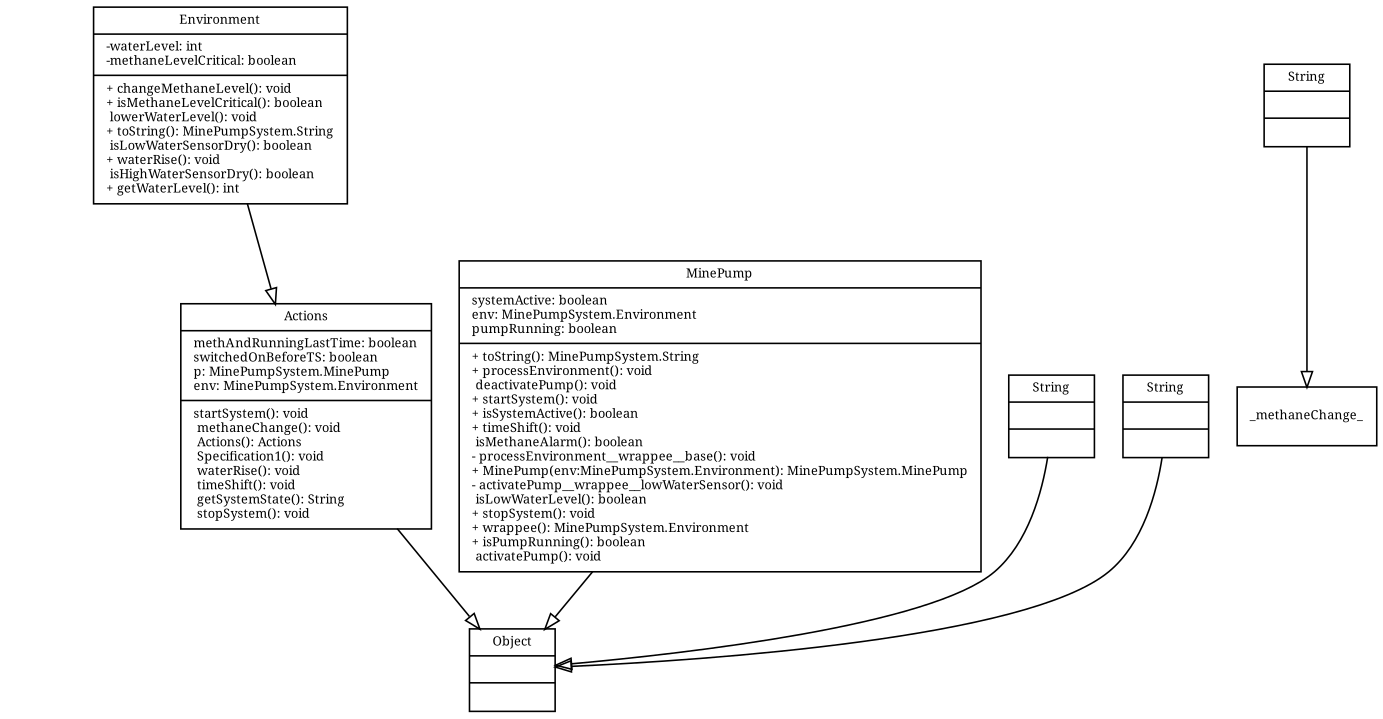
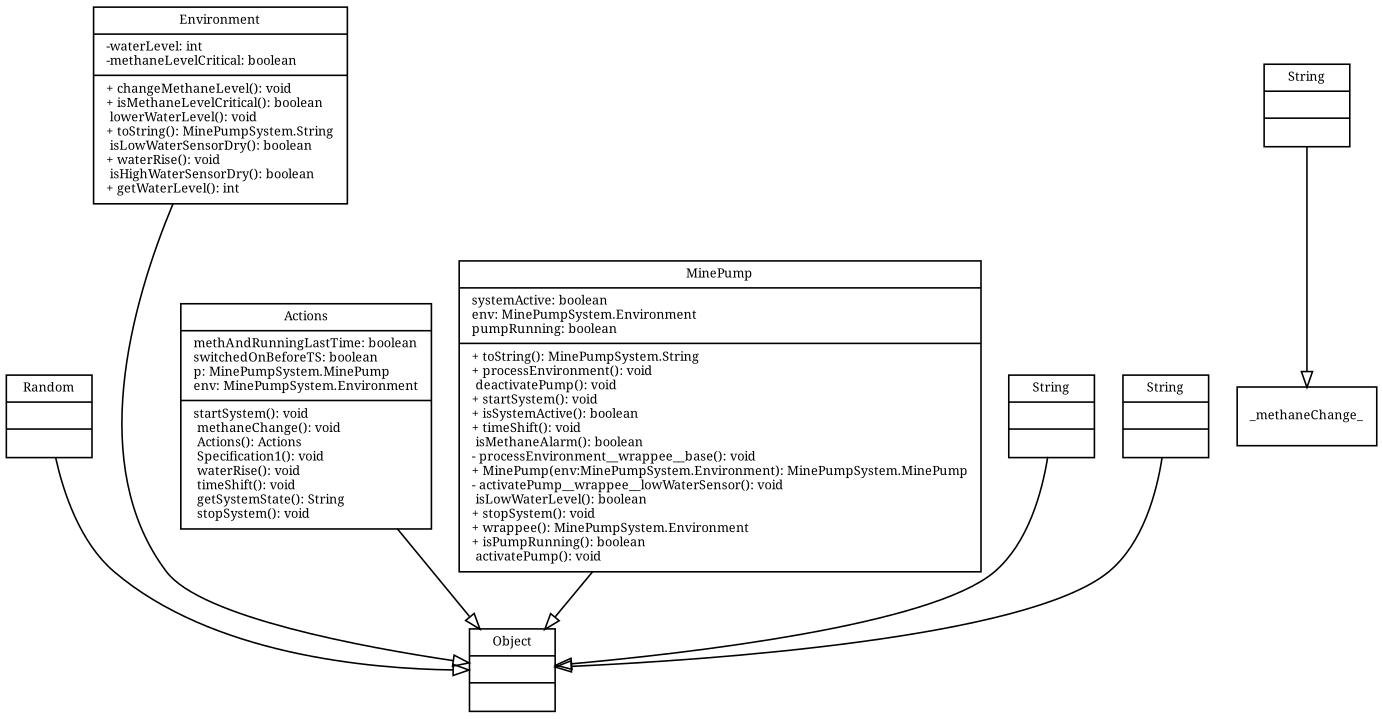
(259, 246) -> (146, 537)
none -> (49, 416)
